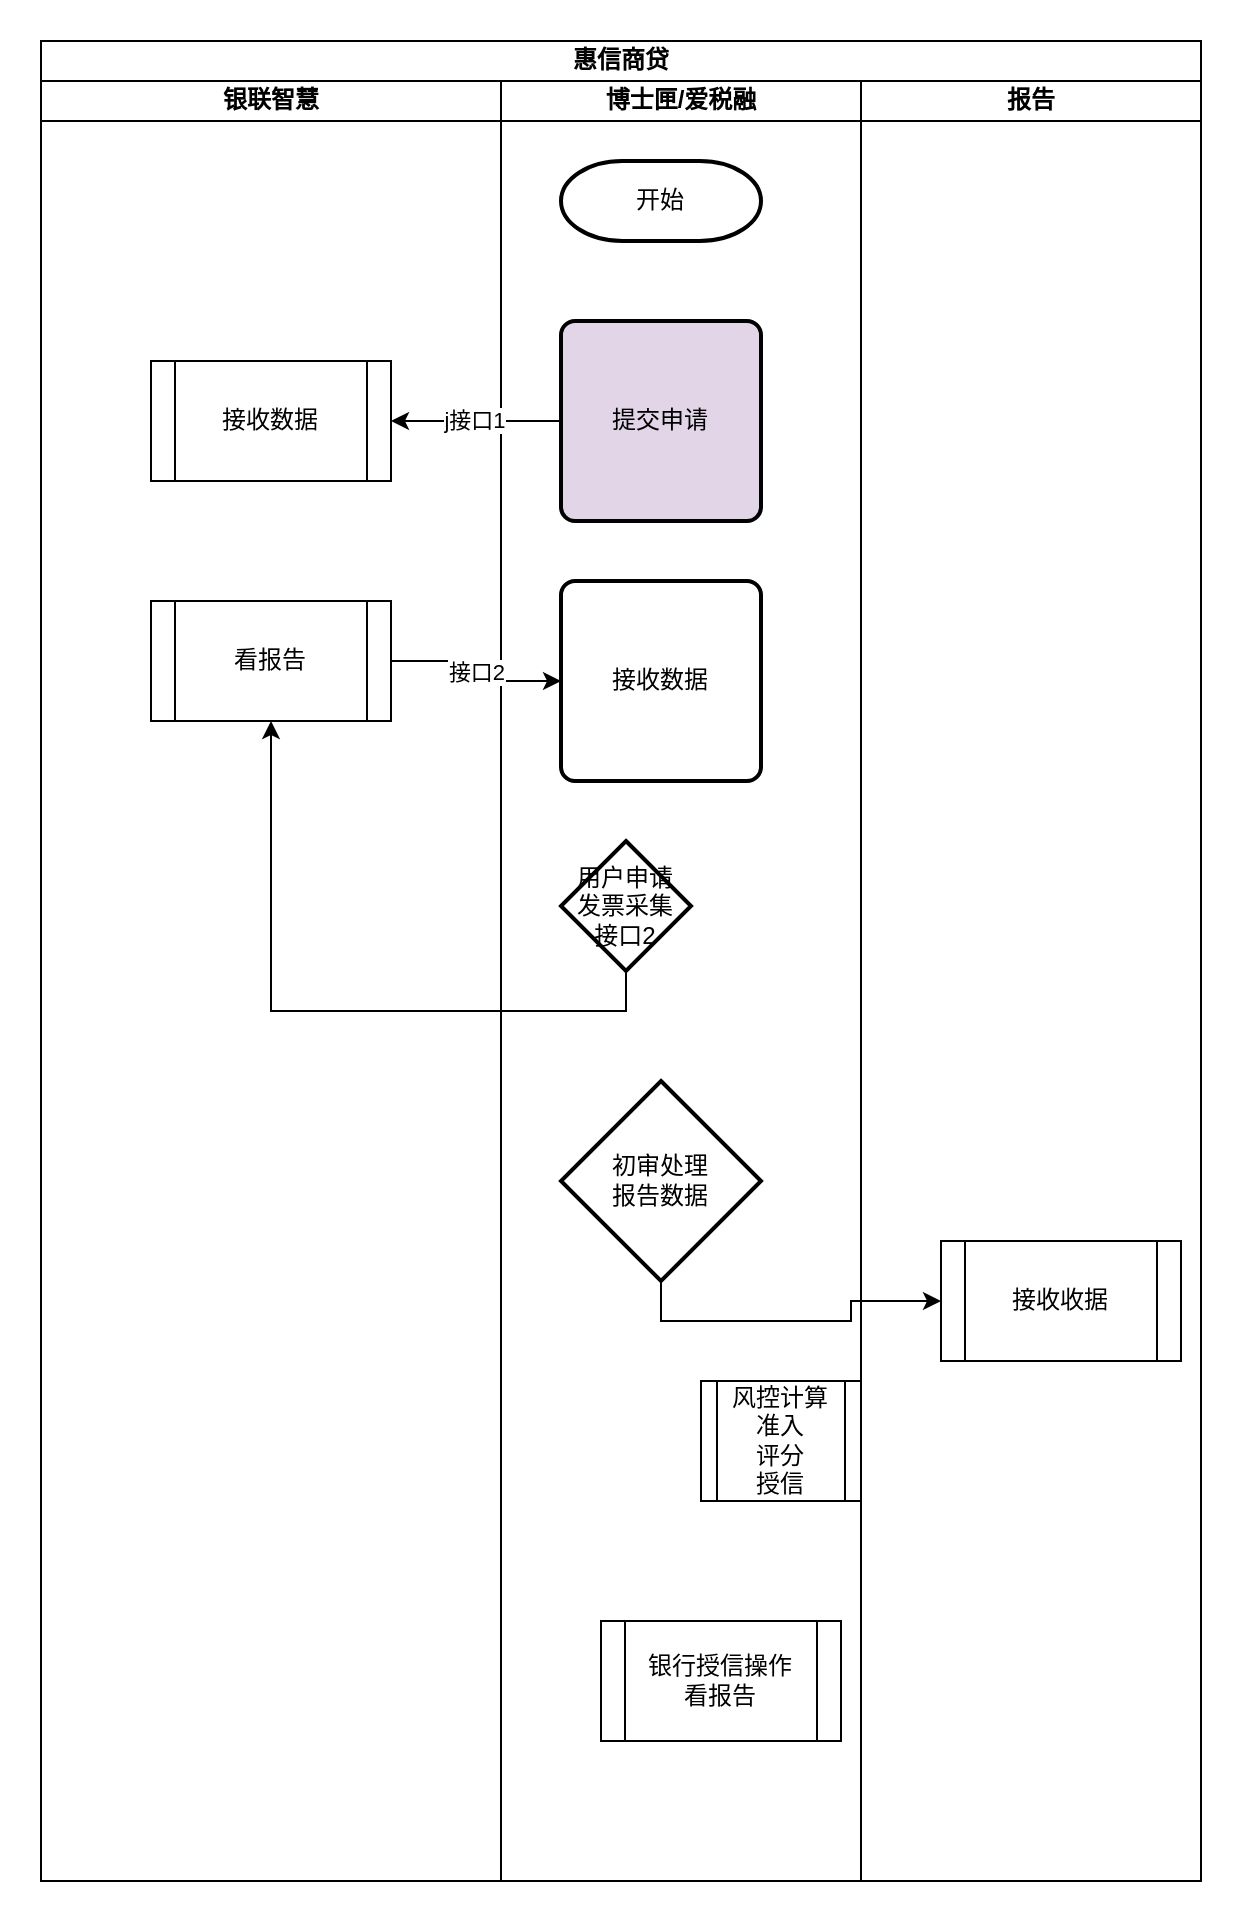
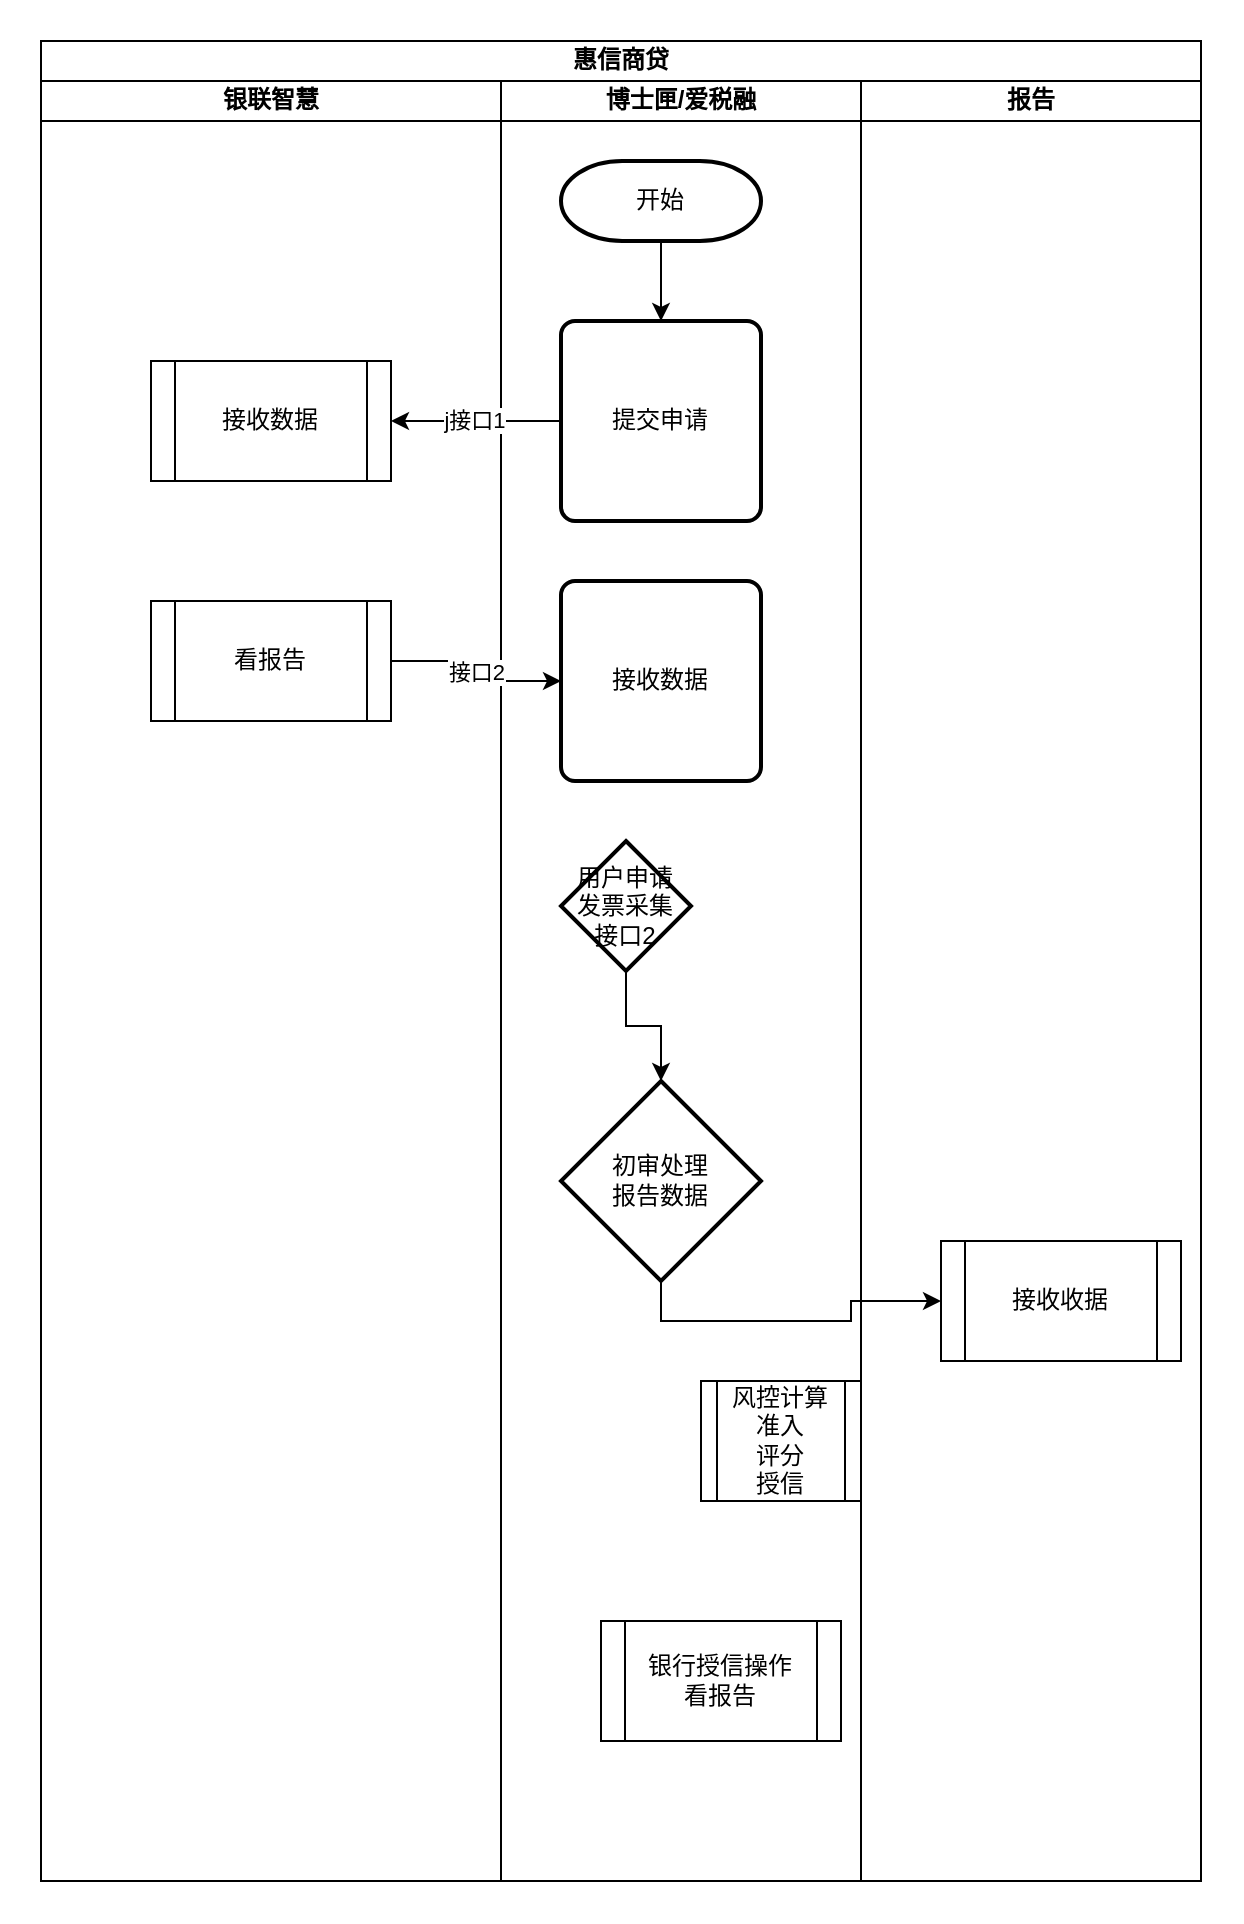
none -> (661, 274)
(661, 421) -> (661, 421)
(271, 986) -> (655, 1026)
